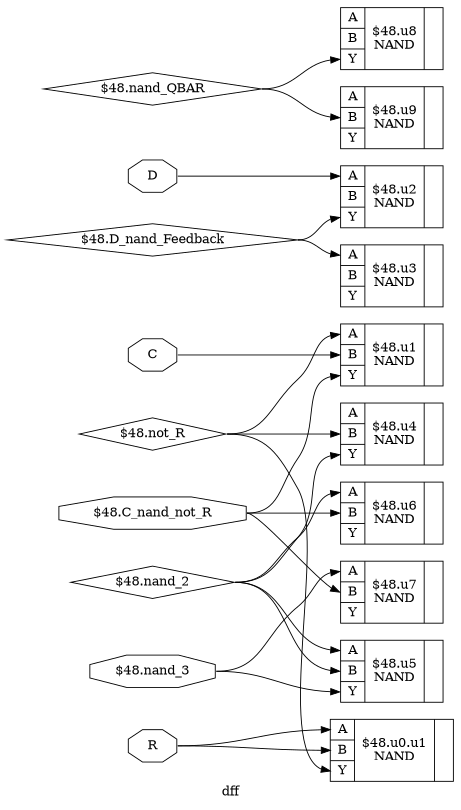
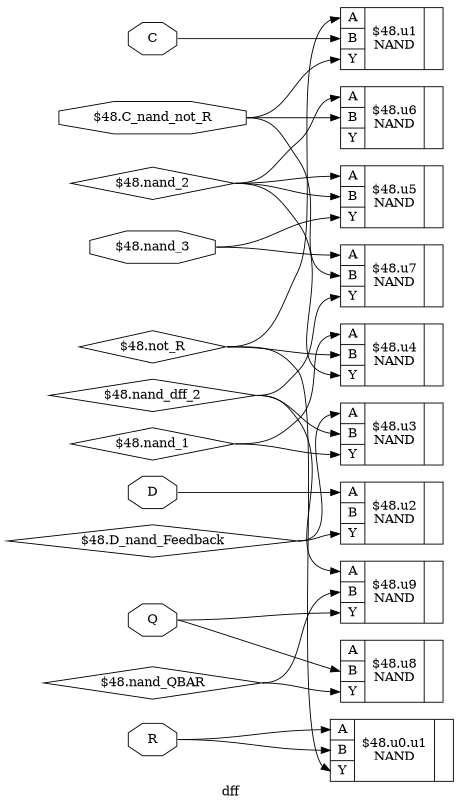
none -> (153, 395)
none -> (153, 444)
none -> (153, 620)
